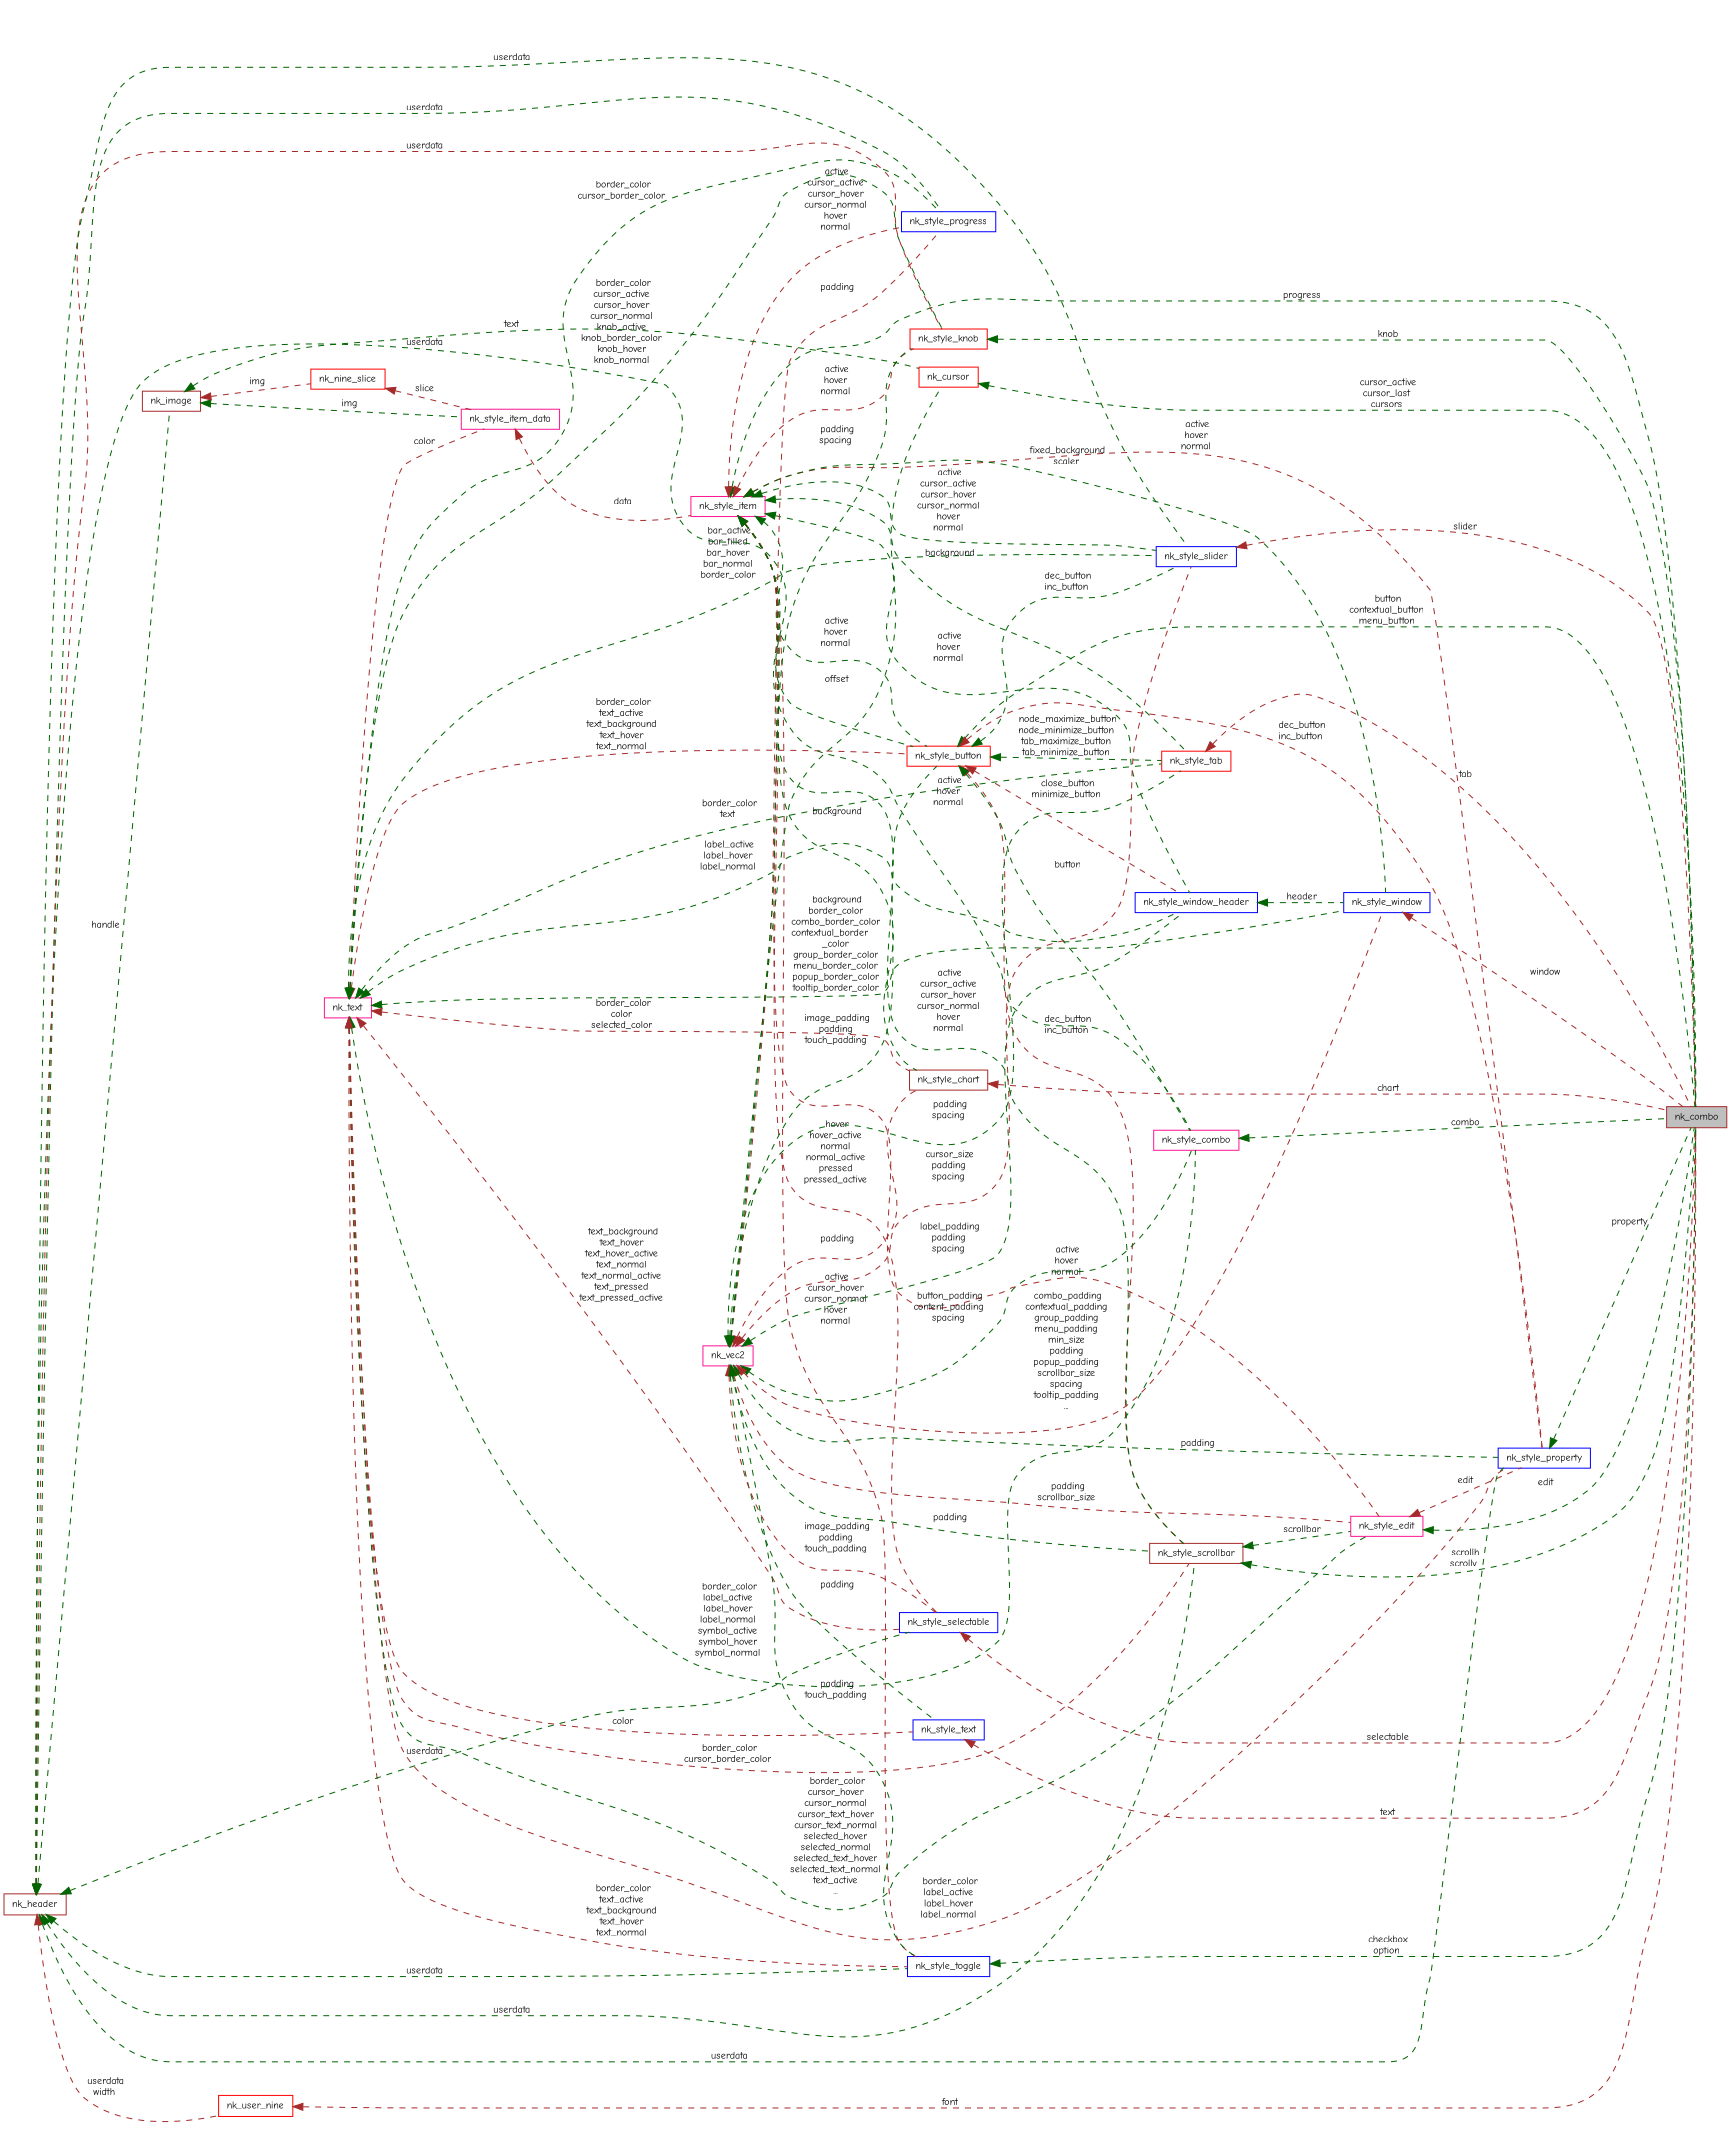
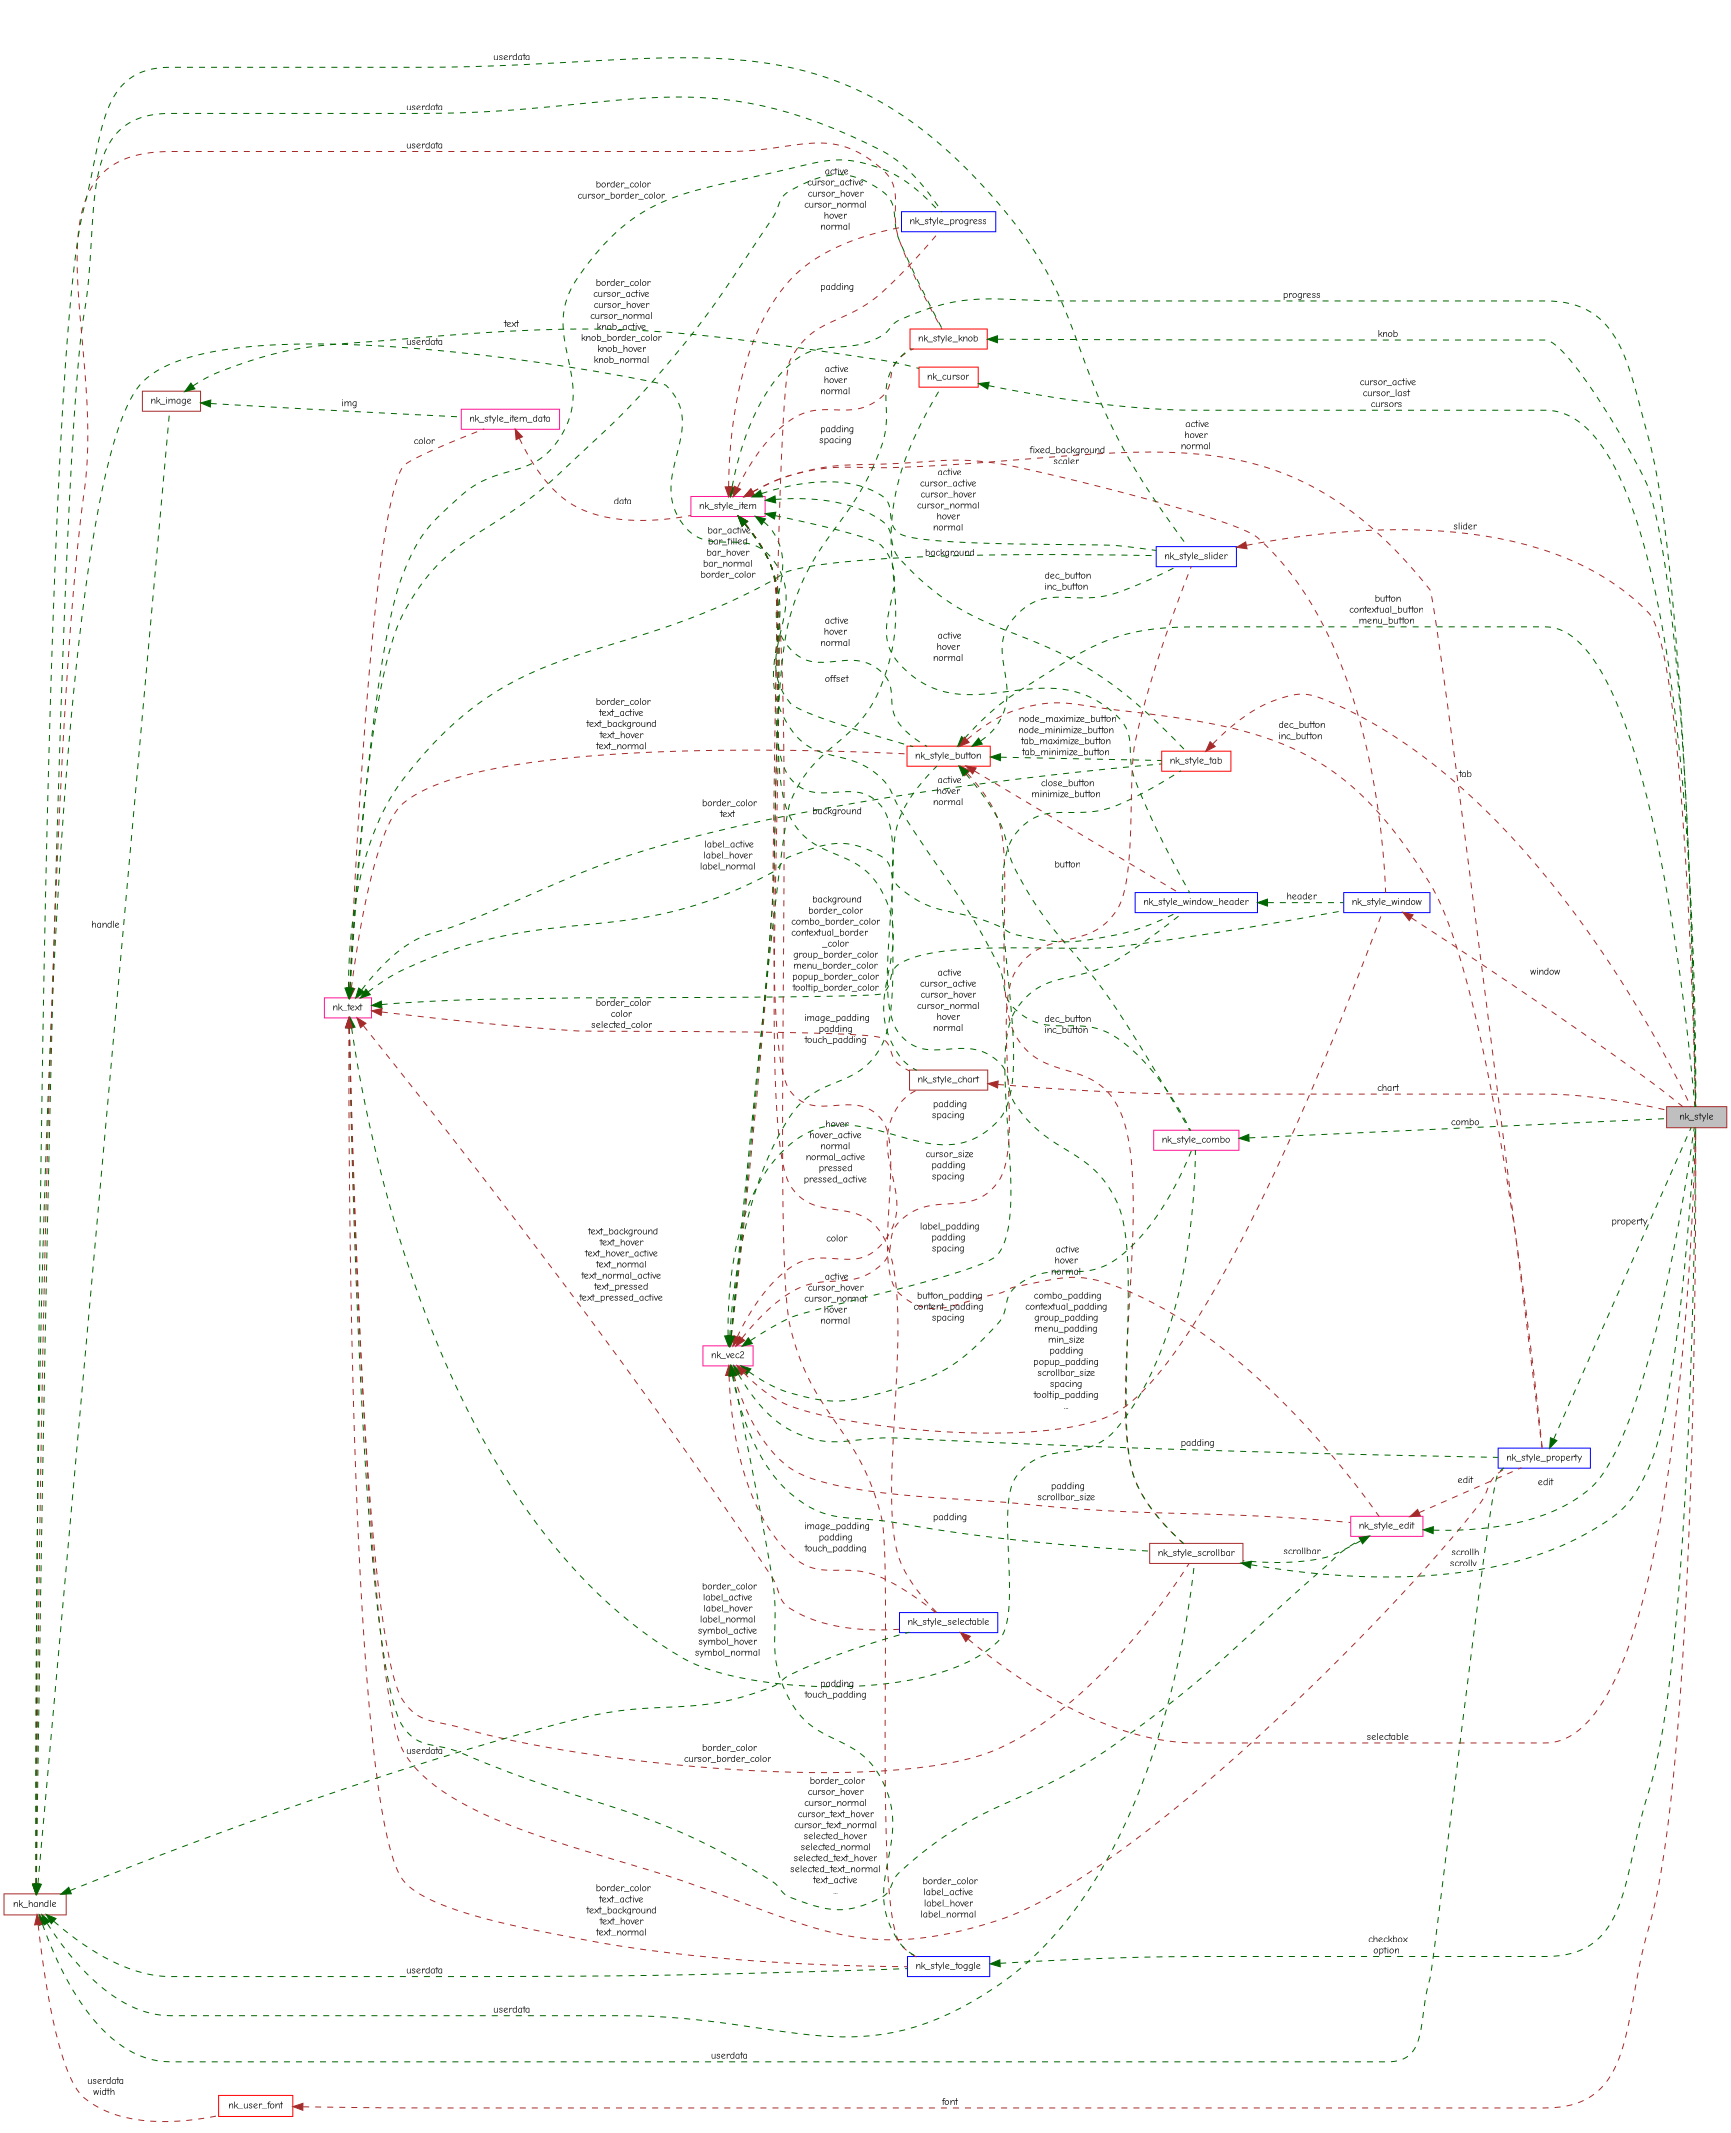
(348, 379) -> none
(1195, 513) -> (1195, 513)
(1697, 1117) -> (1697, 1117)
(836, 1239) -> (836, 1239)
(1302, 1538) -> (1304, 1561)
(949, 1730) -> none
(35, 1904) -> (35, 1904)
(256, 2106) -> (256, 2106)
